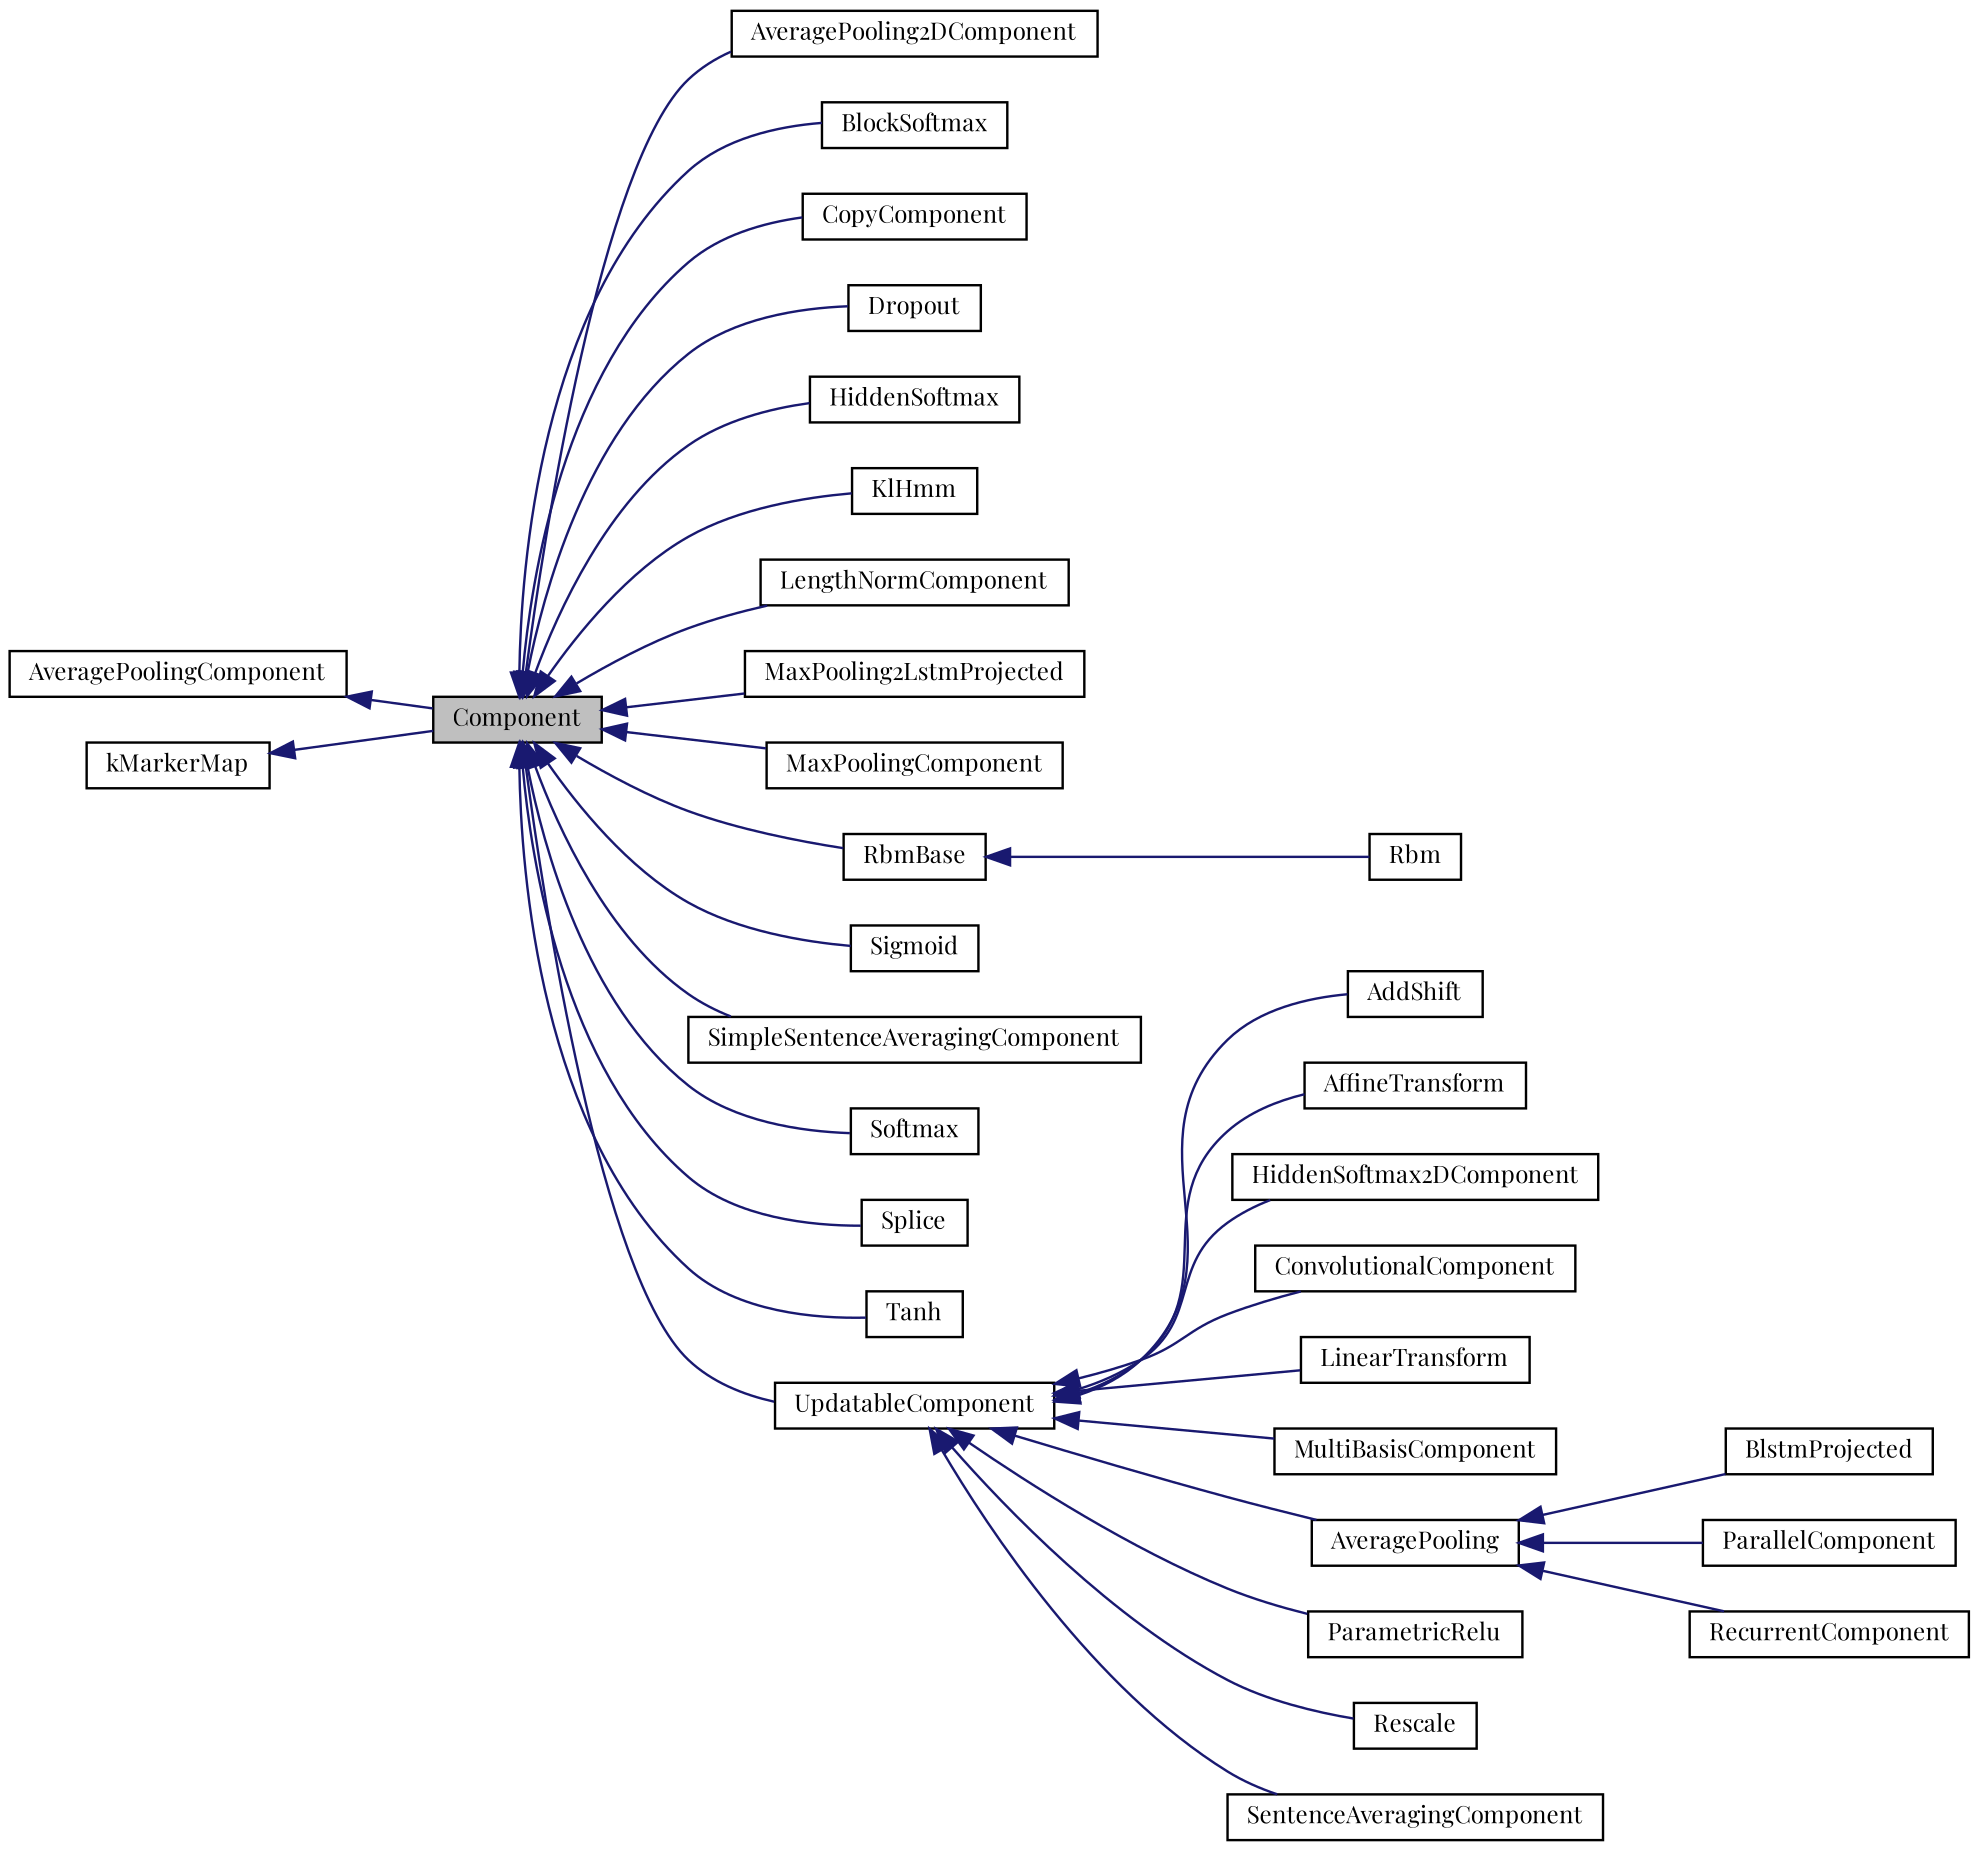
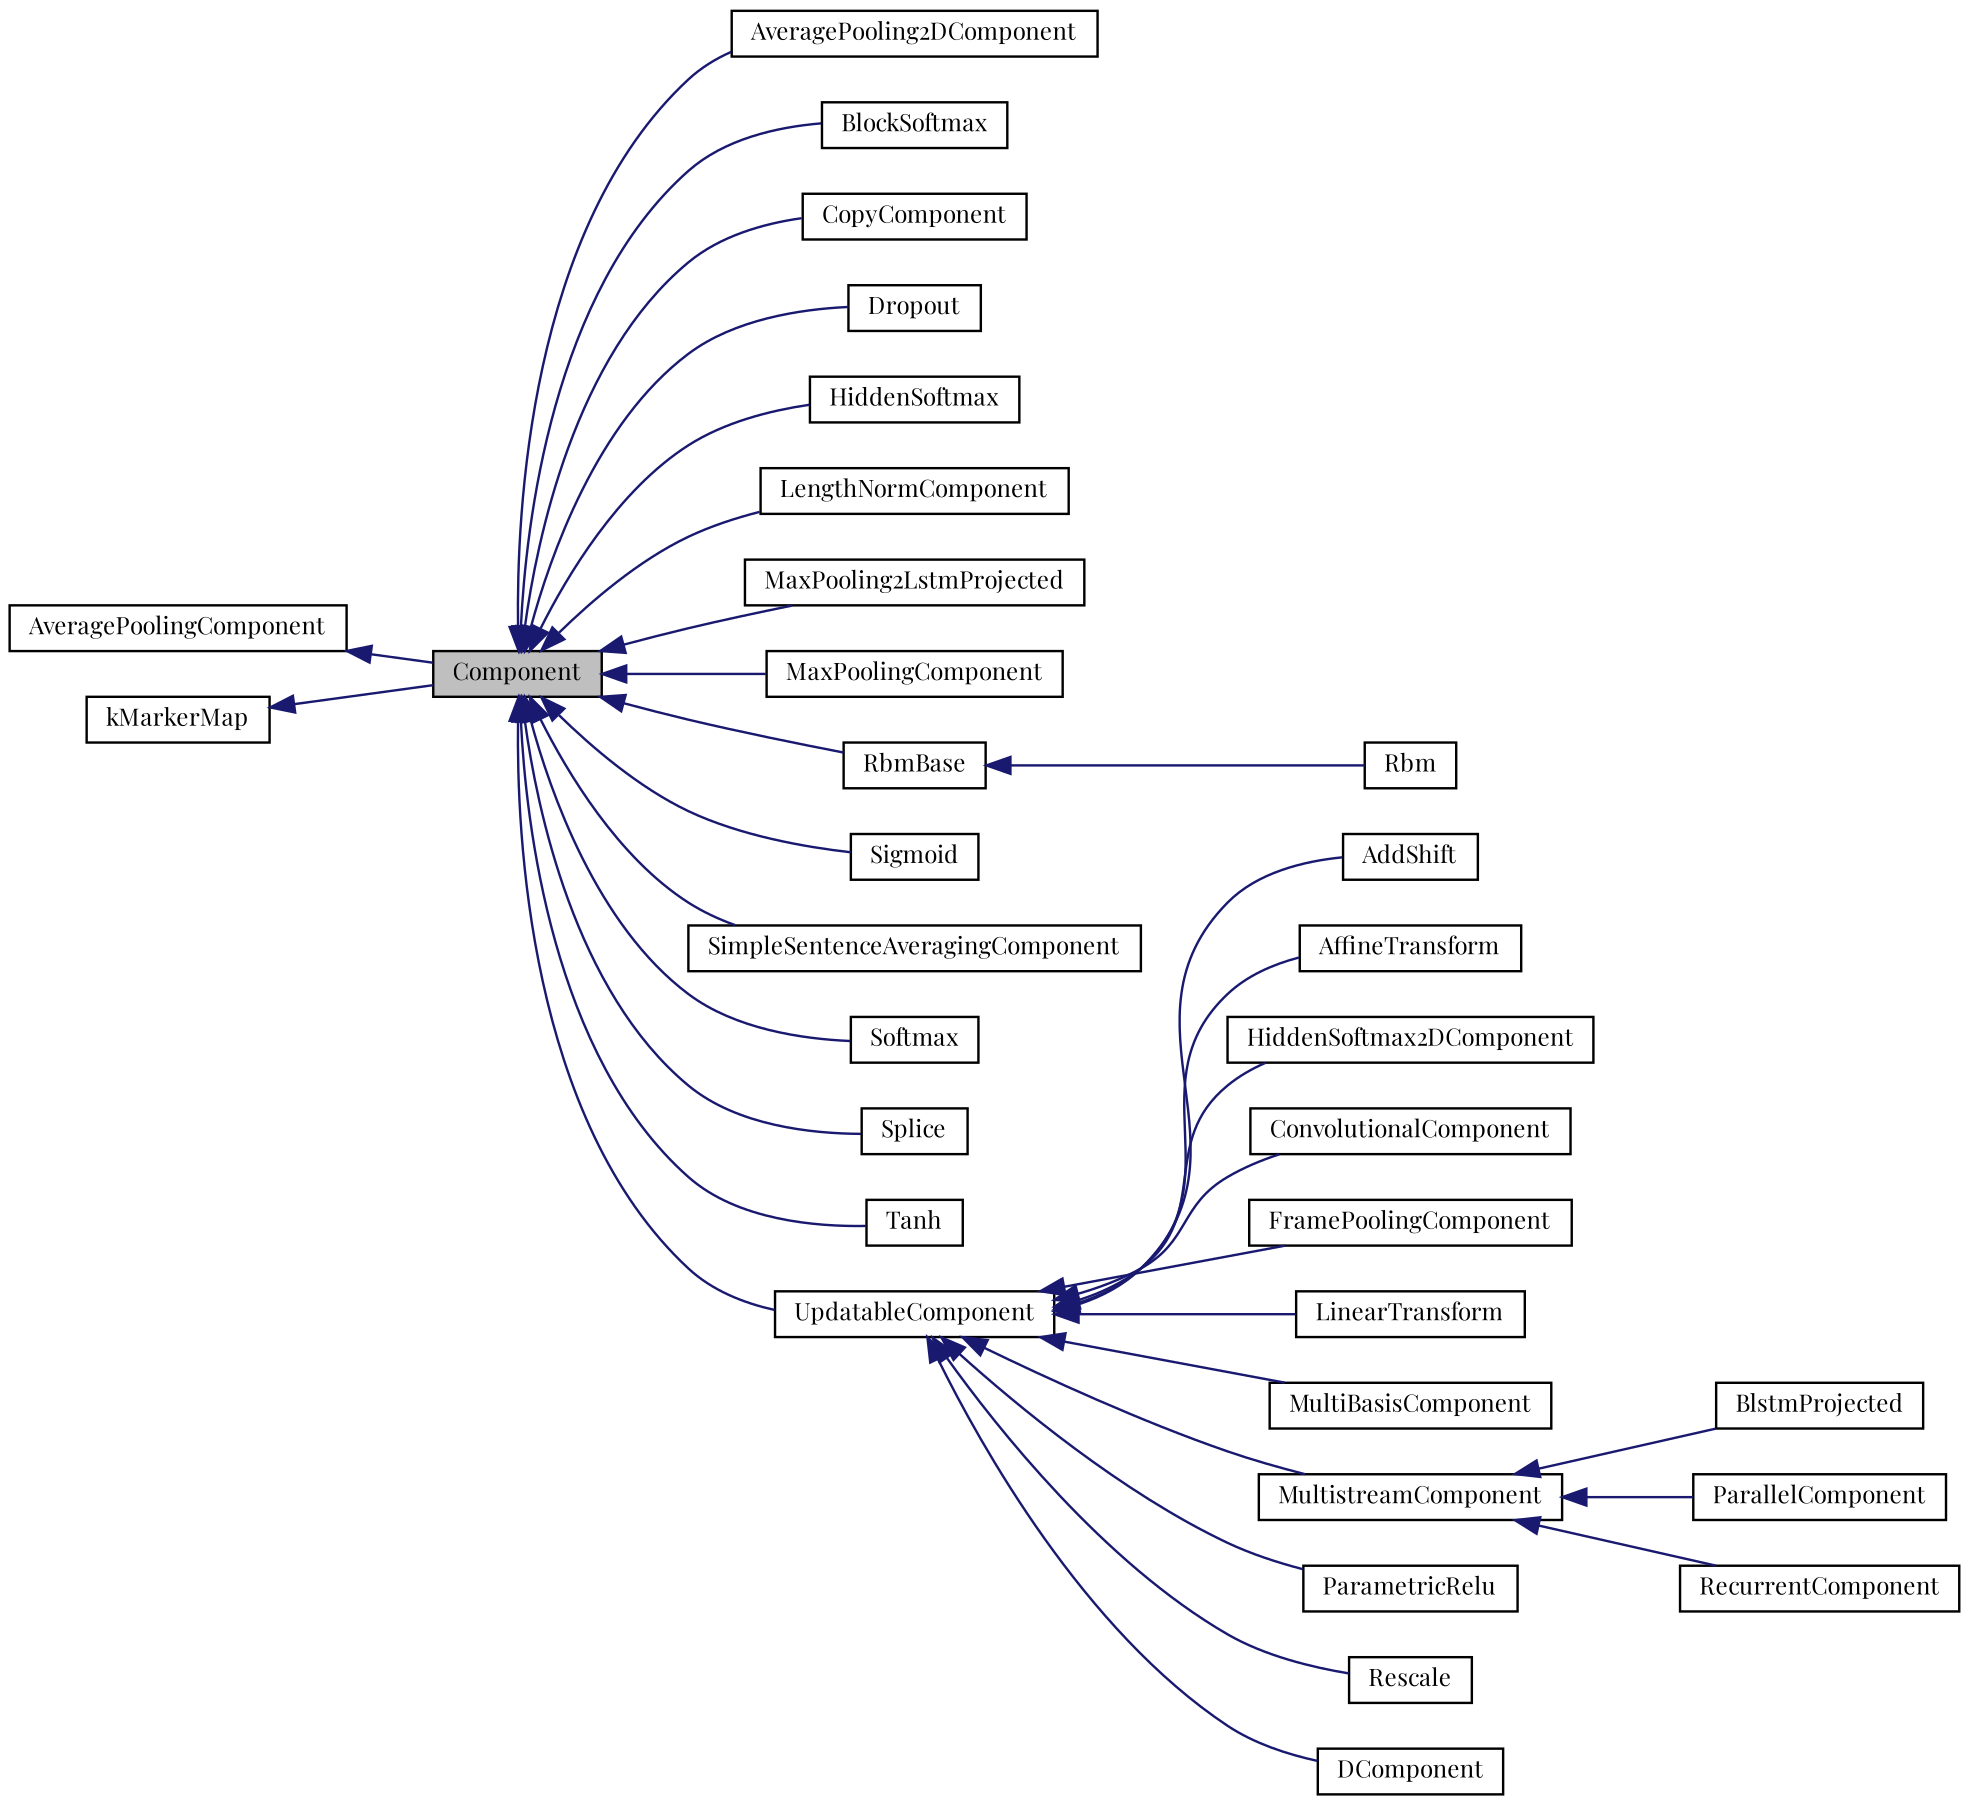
(915, 491) -> none
none -> (1410, 1223)
(1415, 1543) -> (1410, 1497)
(1415, 1817) -> (1410, 1772)
